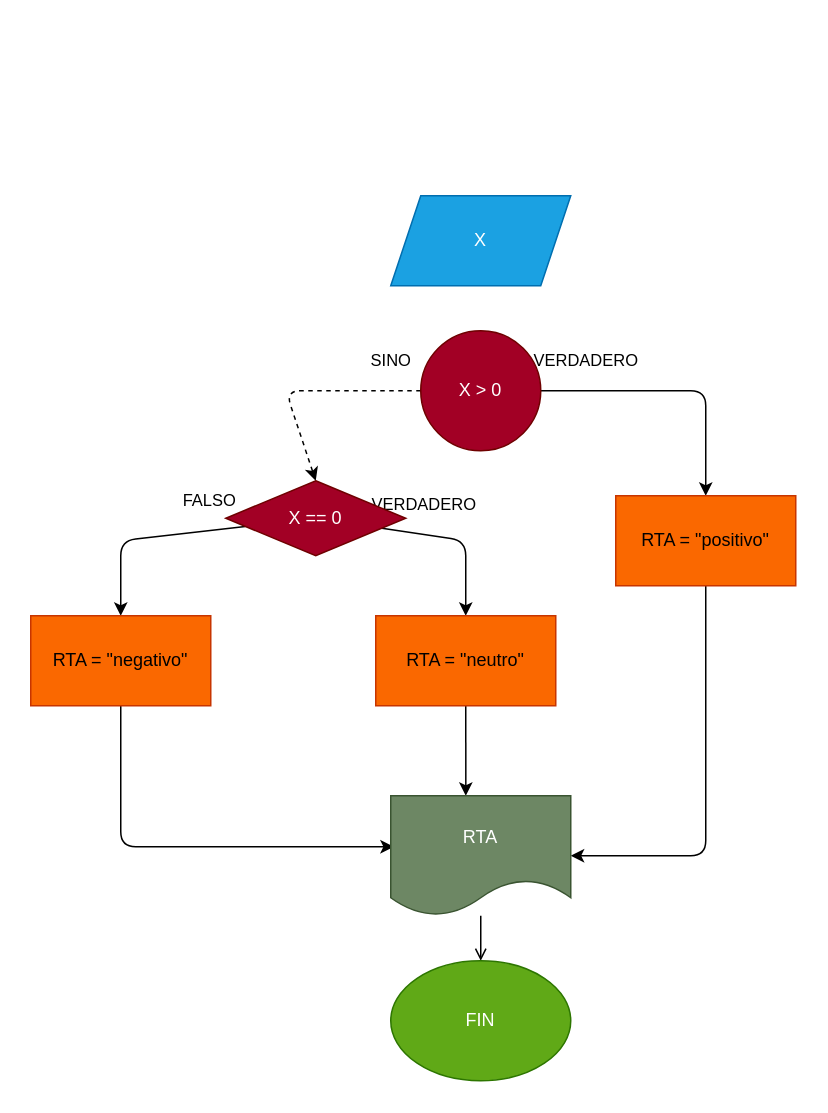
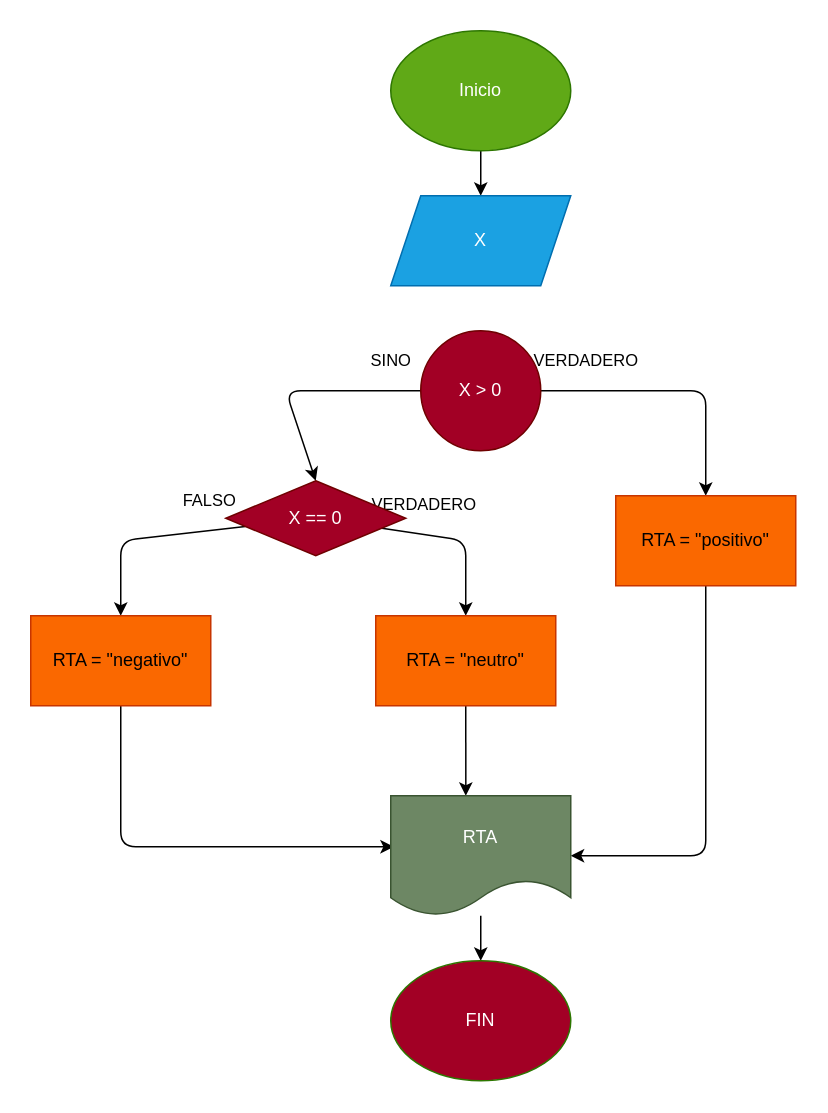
none -> (481, 91)
none -> (481, 168)
(318, 391) -> (318, 391)
(481, 951) -> (481, 949)
(481, 1021) -> (481, 1021)
